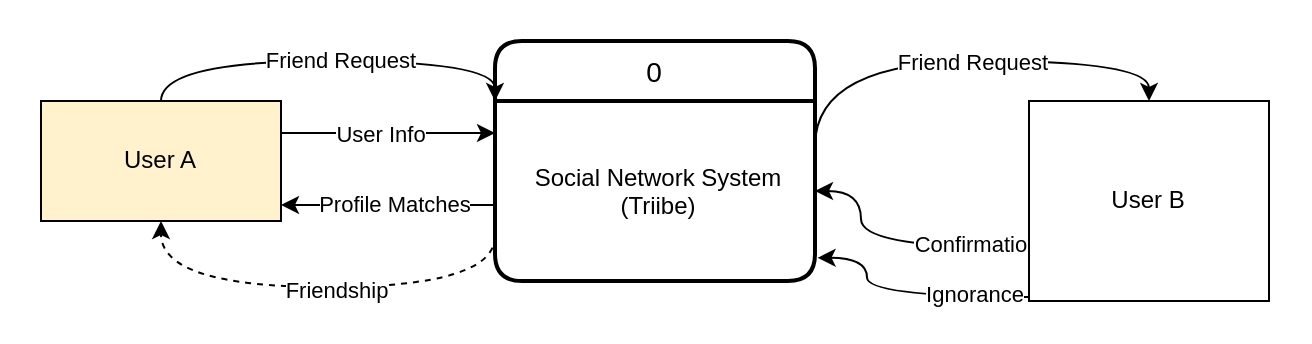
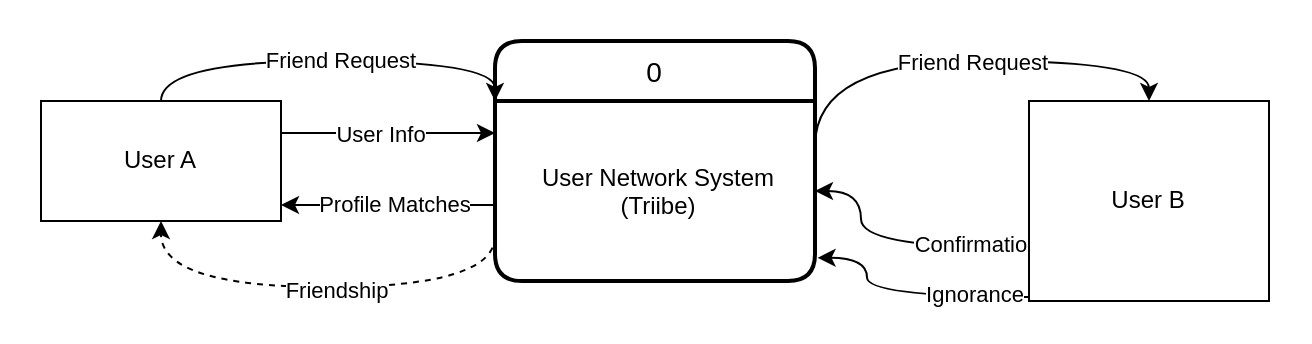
(161, 161) -> (161, 161)
(658, 178) -> (658, 178)
